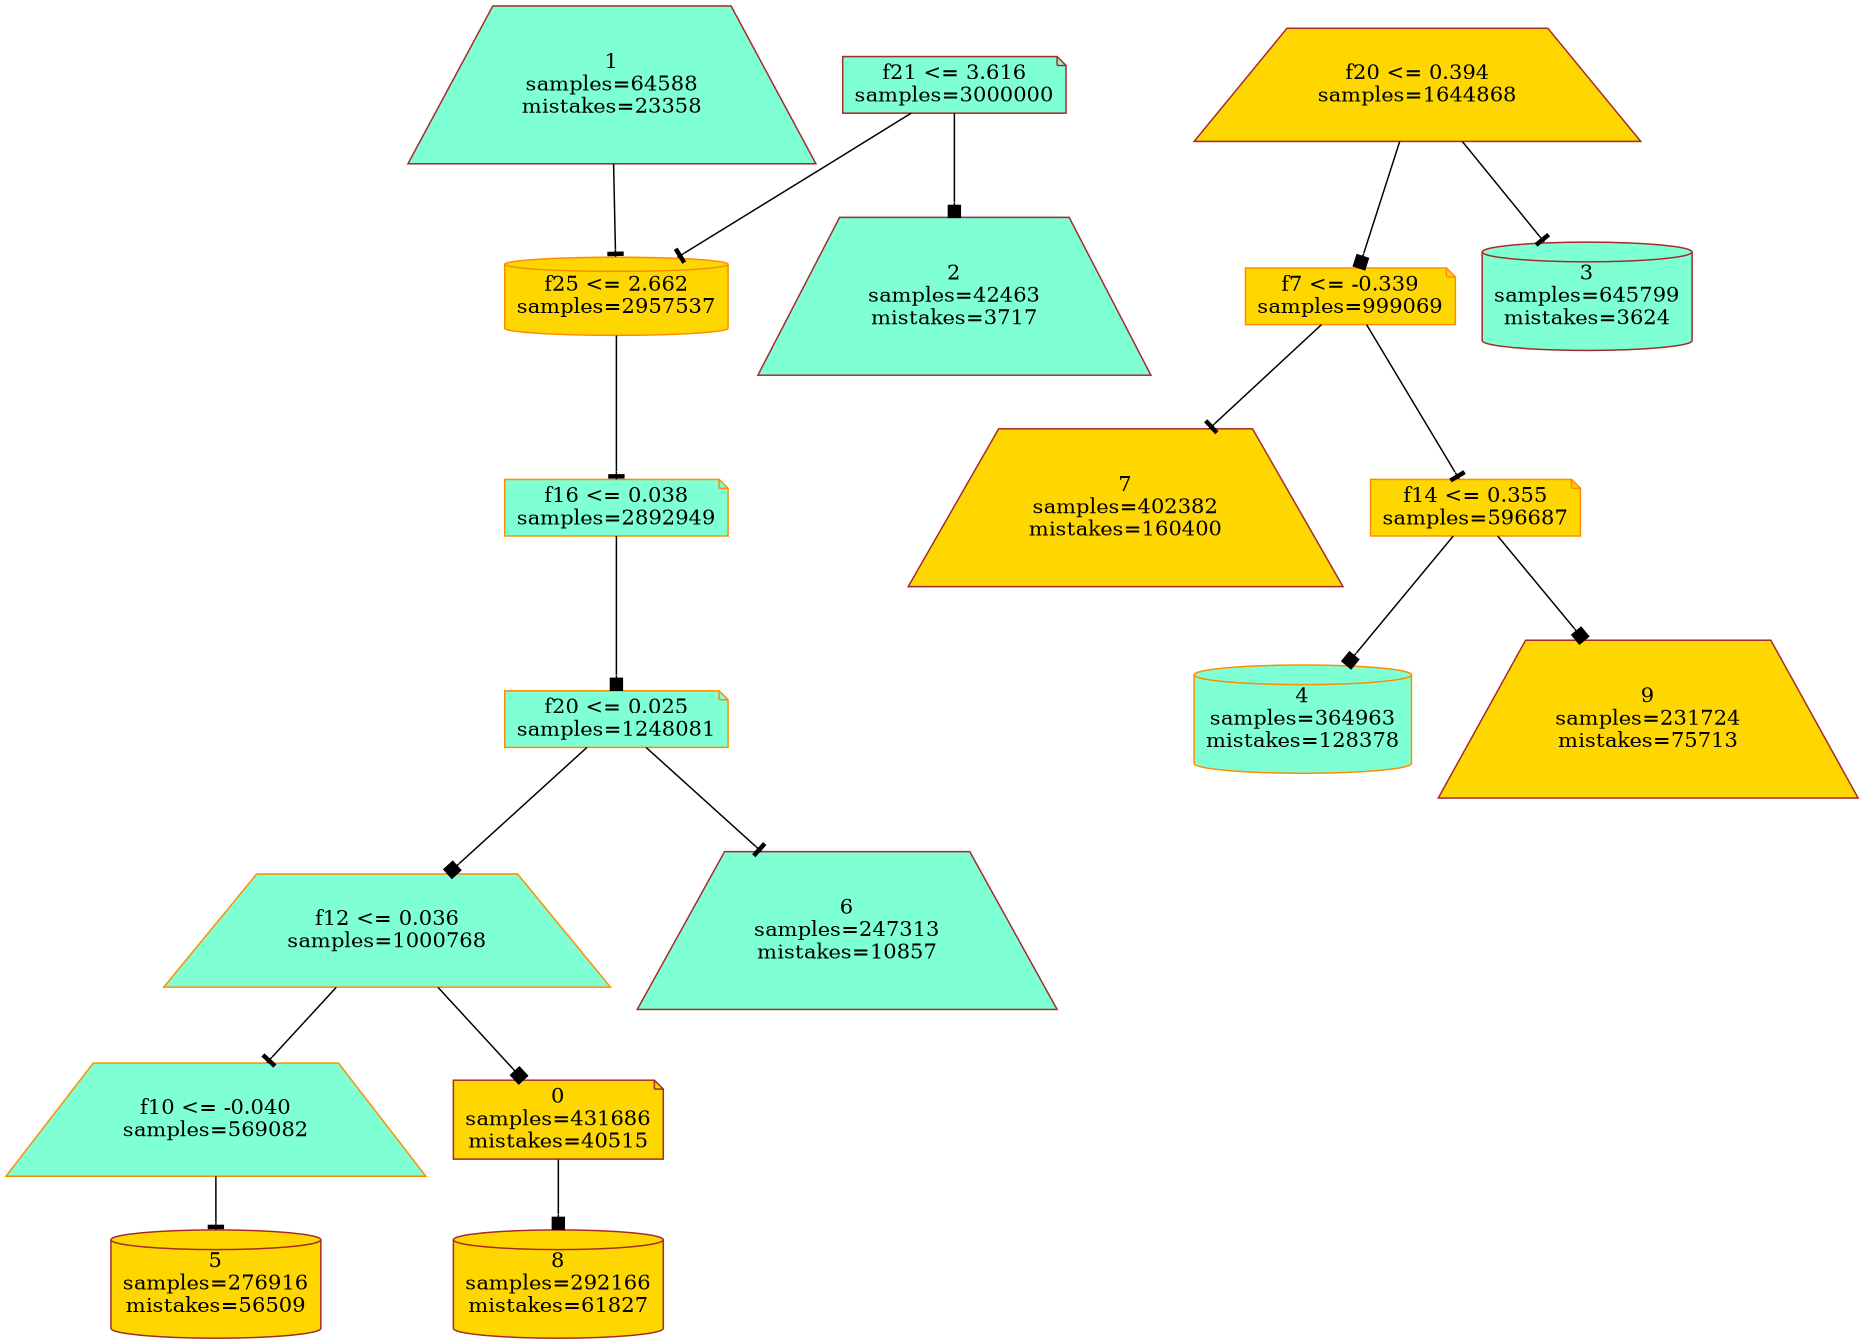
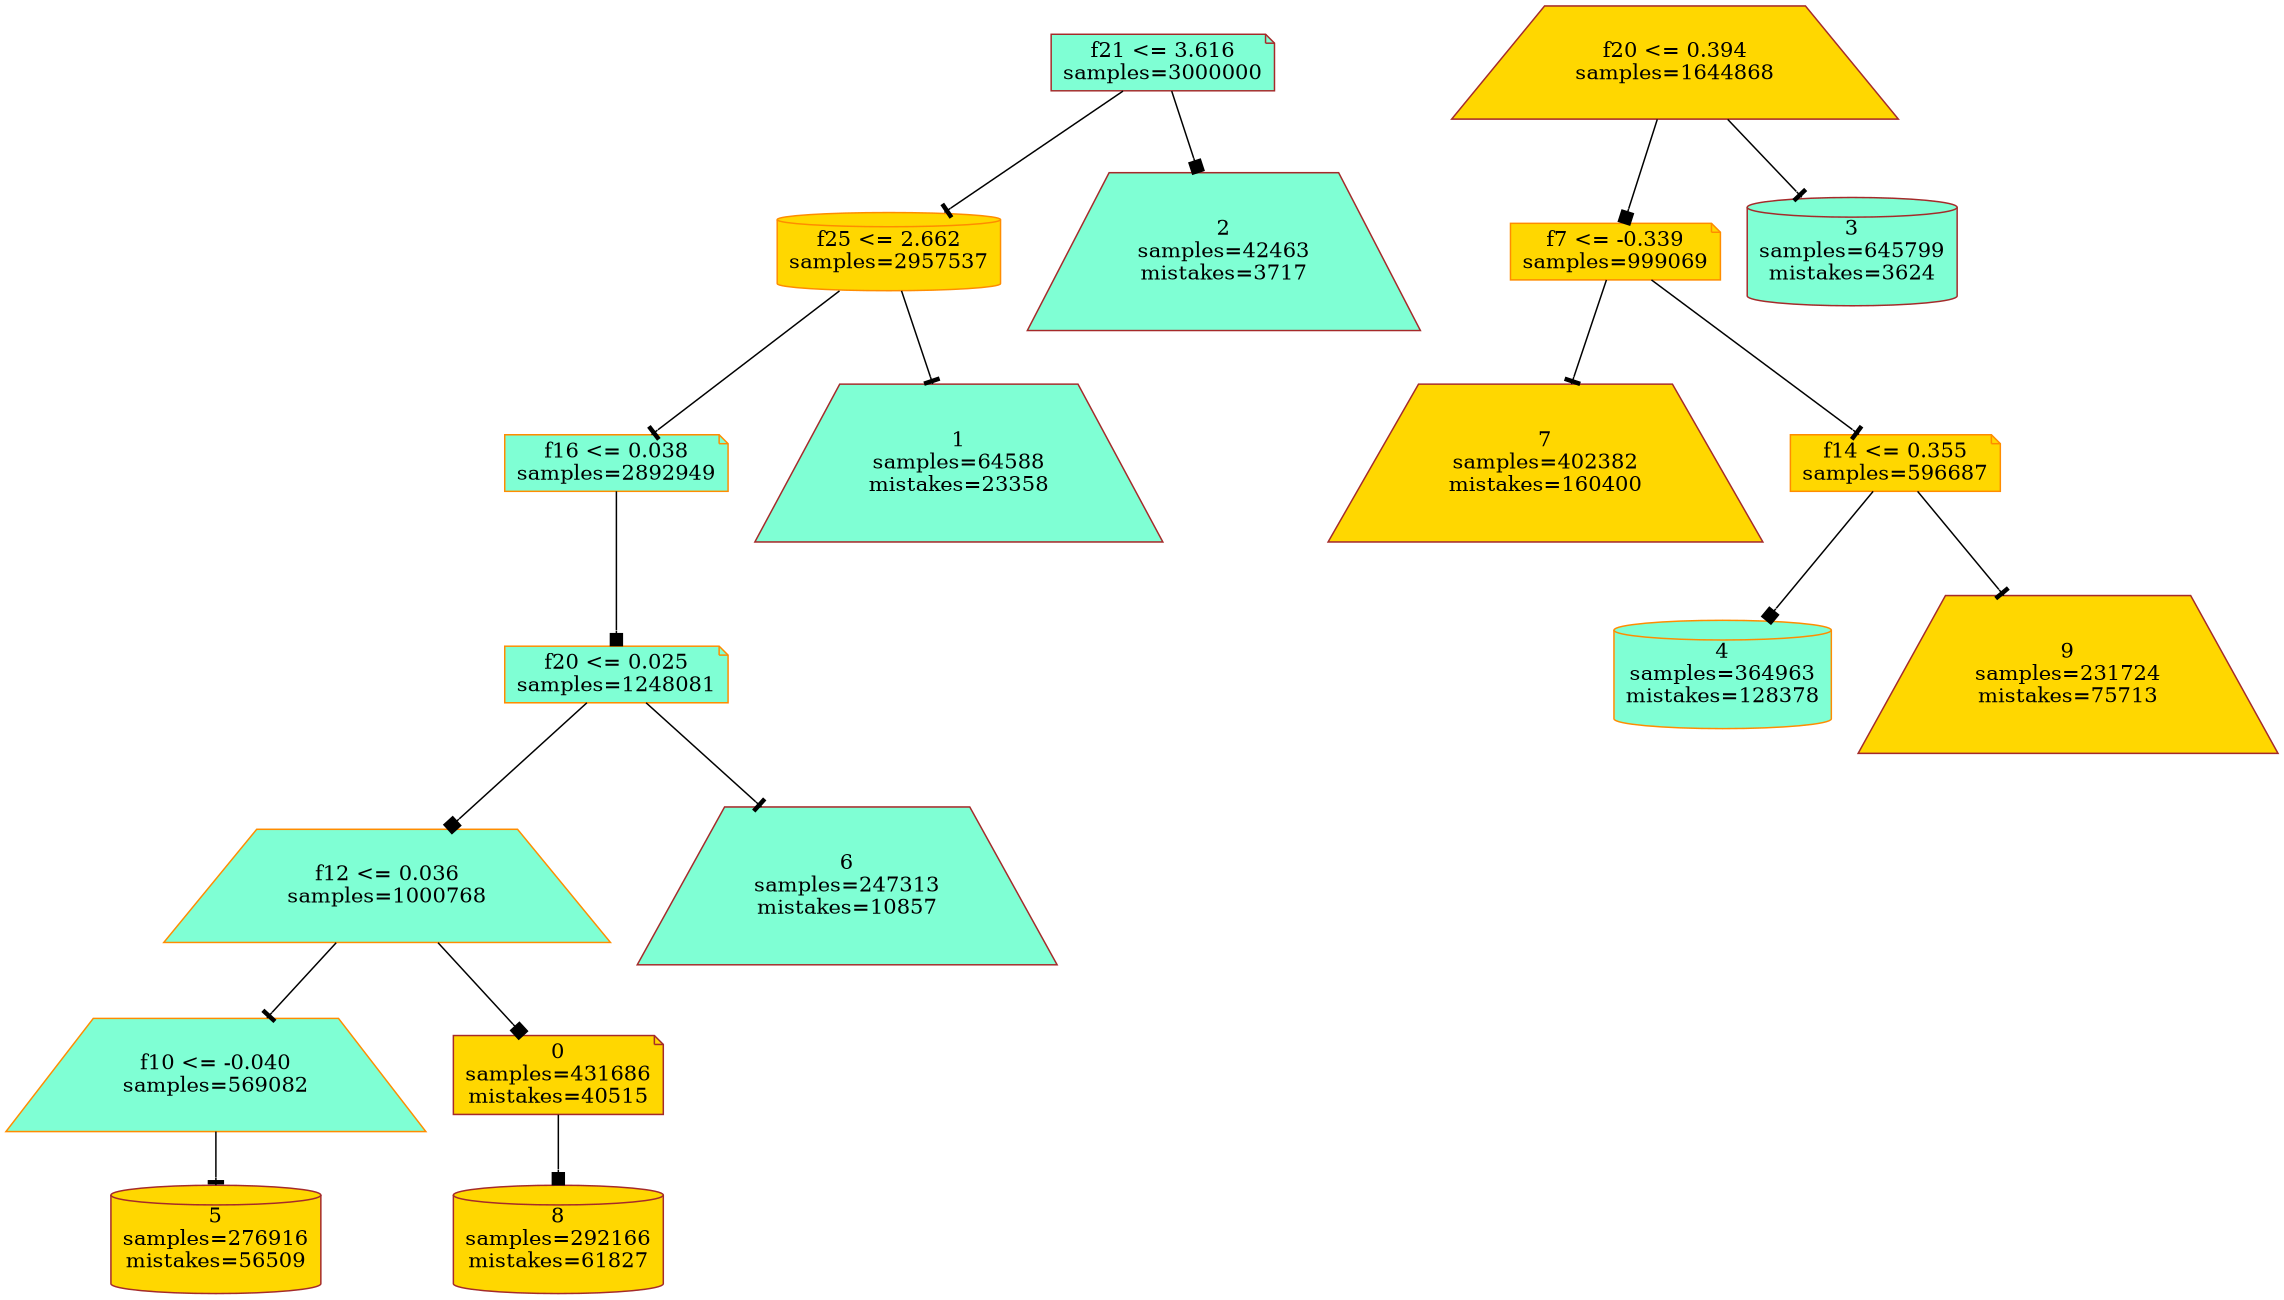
(615, 207) -> (916, 334)
(1536, 582) -> (1958, 540)
